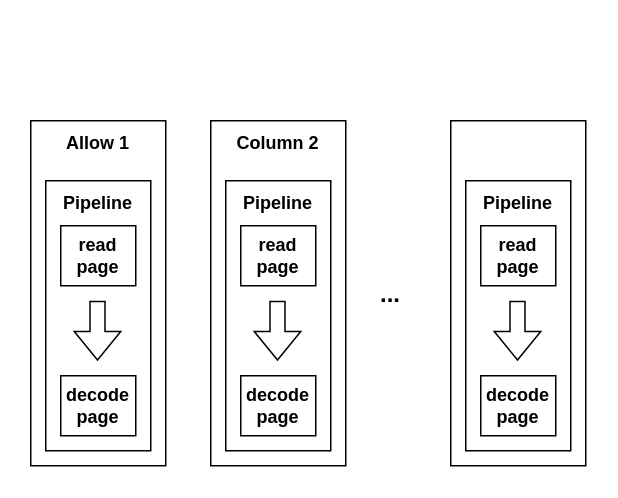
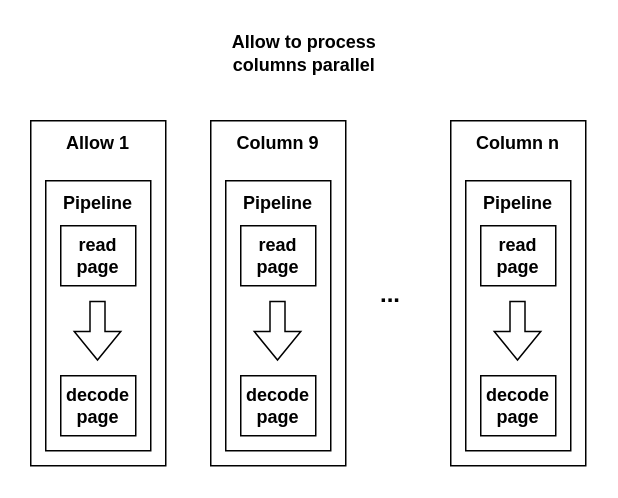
none -> (305, 53)
(278, 143) -> (278, 143)
none -> (518, 143)
